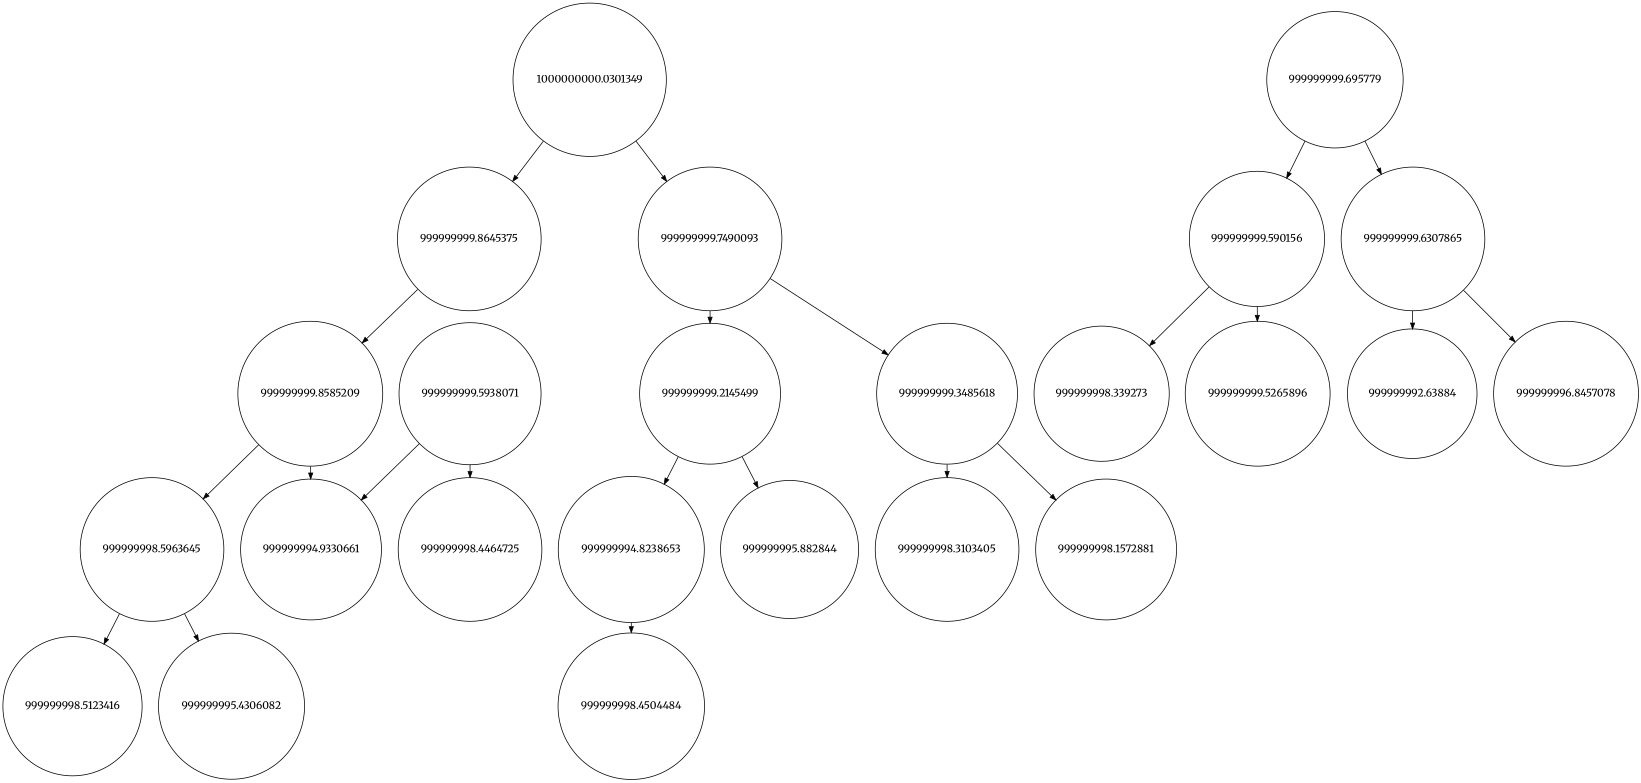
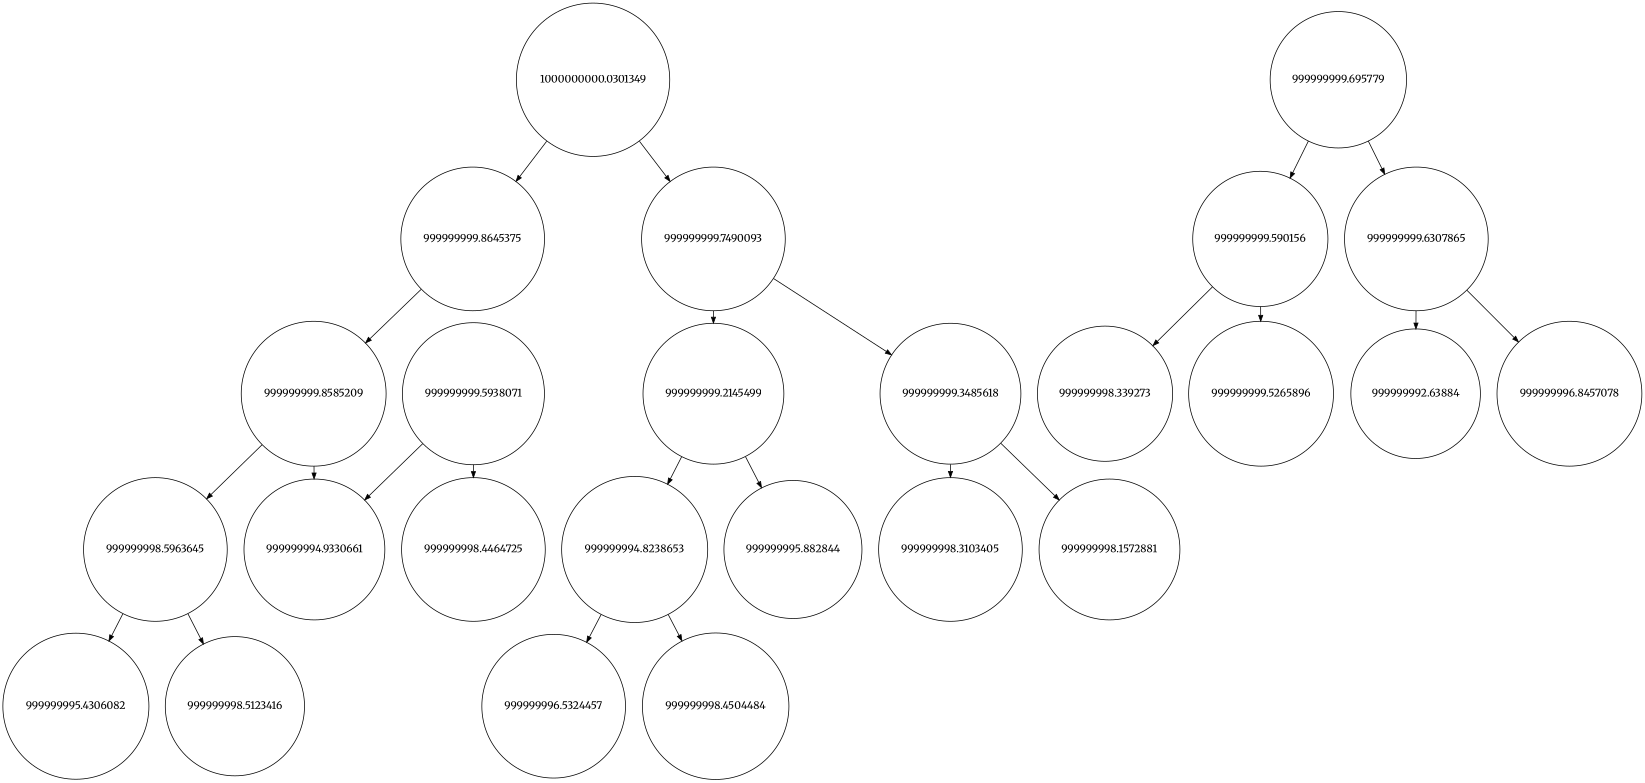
none -> (554, 706)
